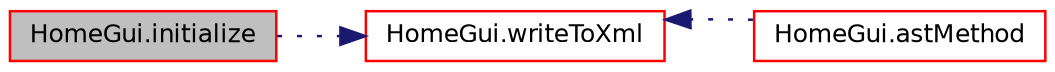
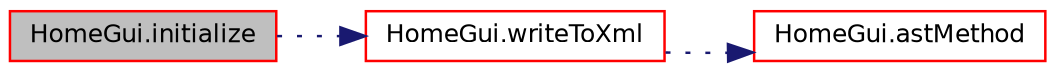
(722, 19) -> (697, 53)
